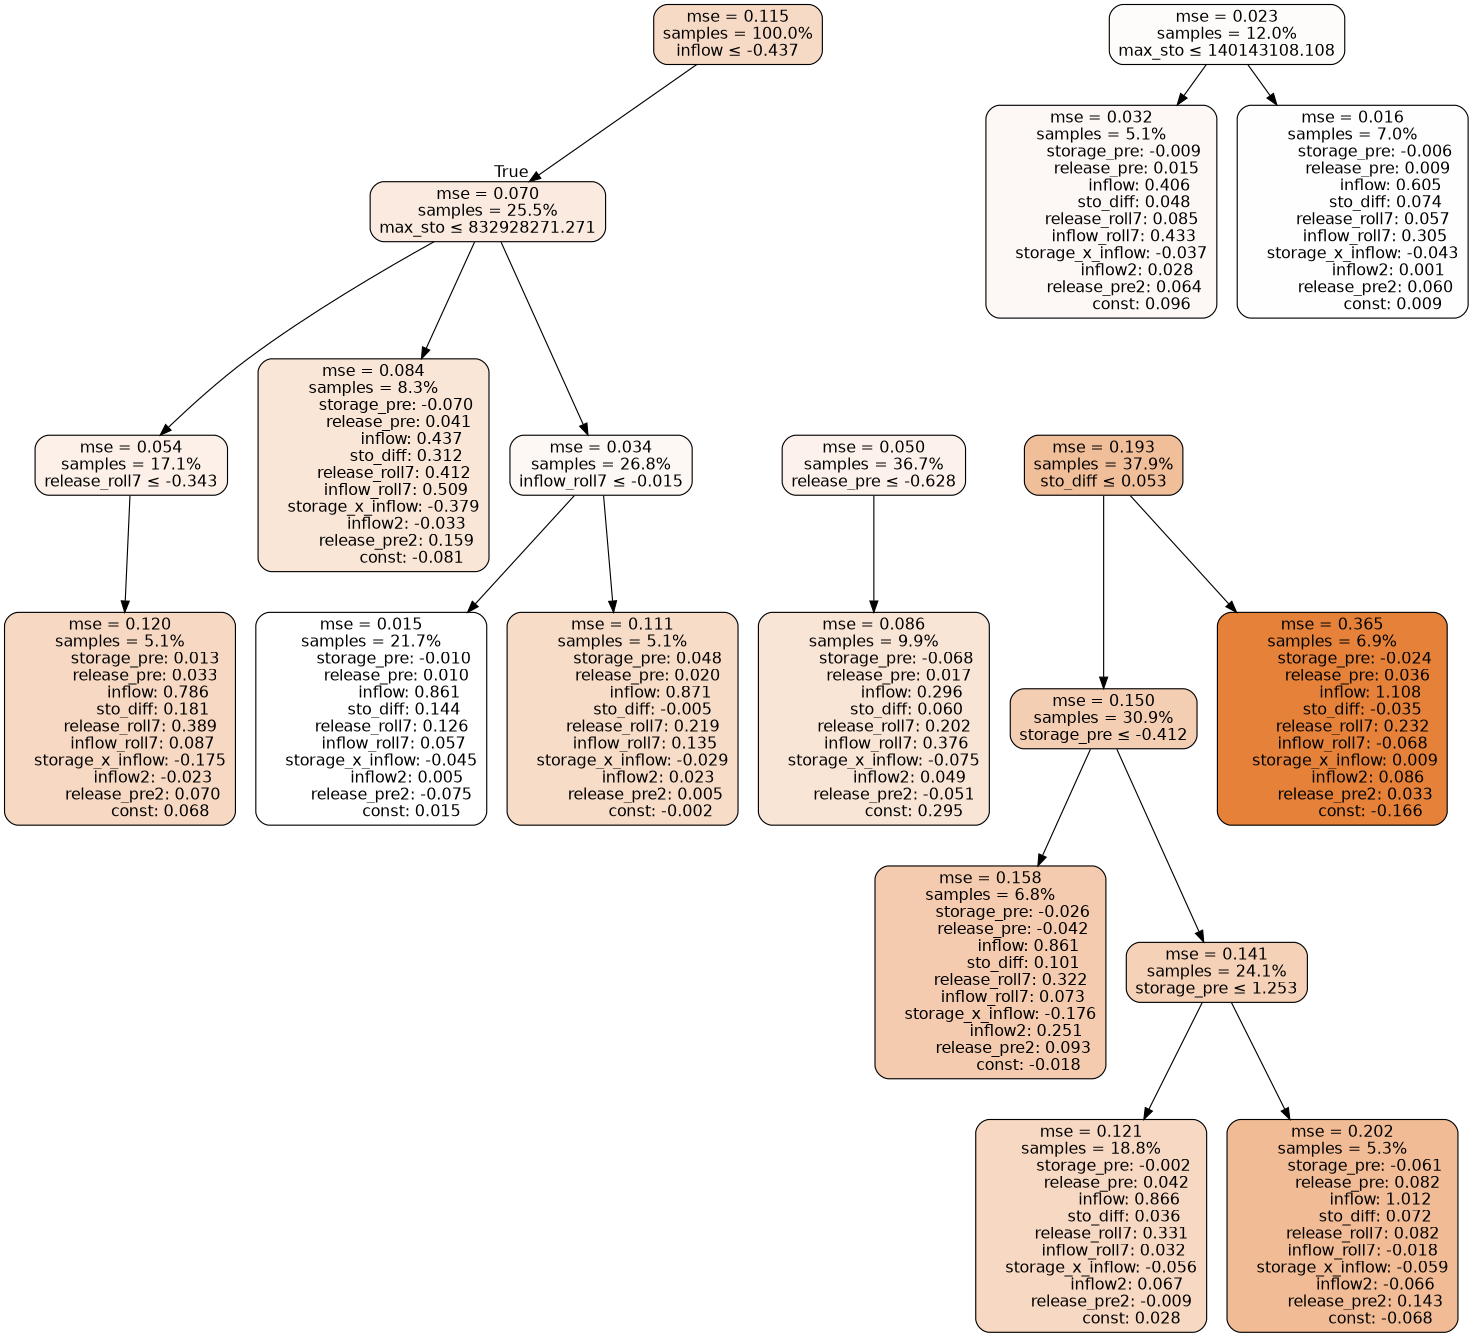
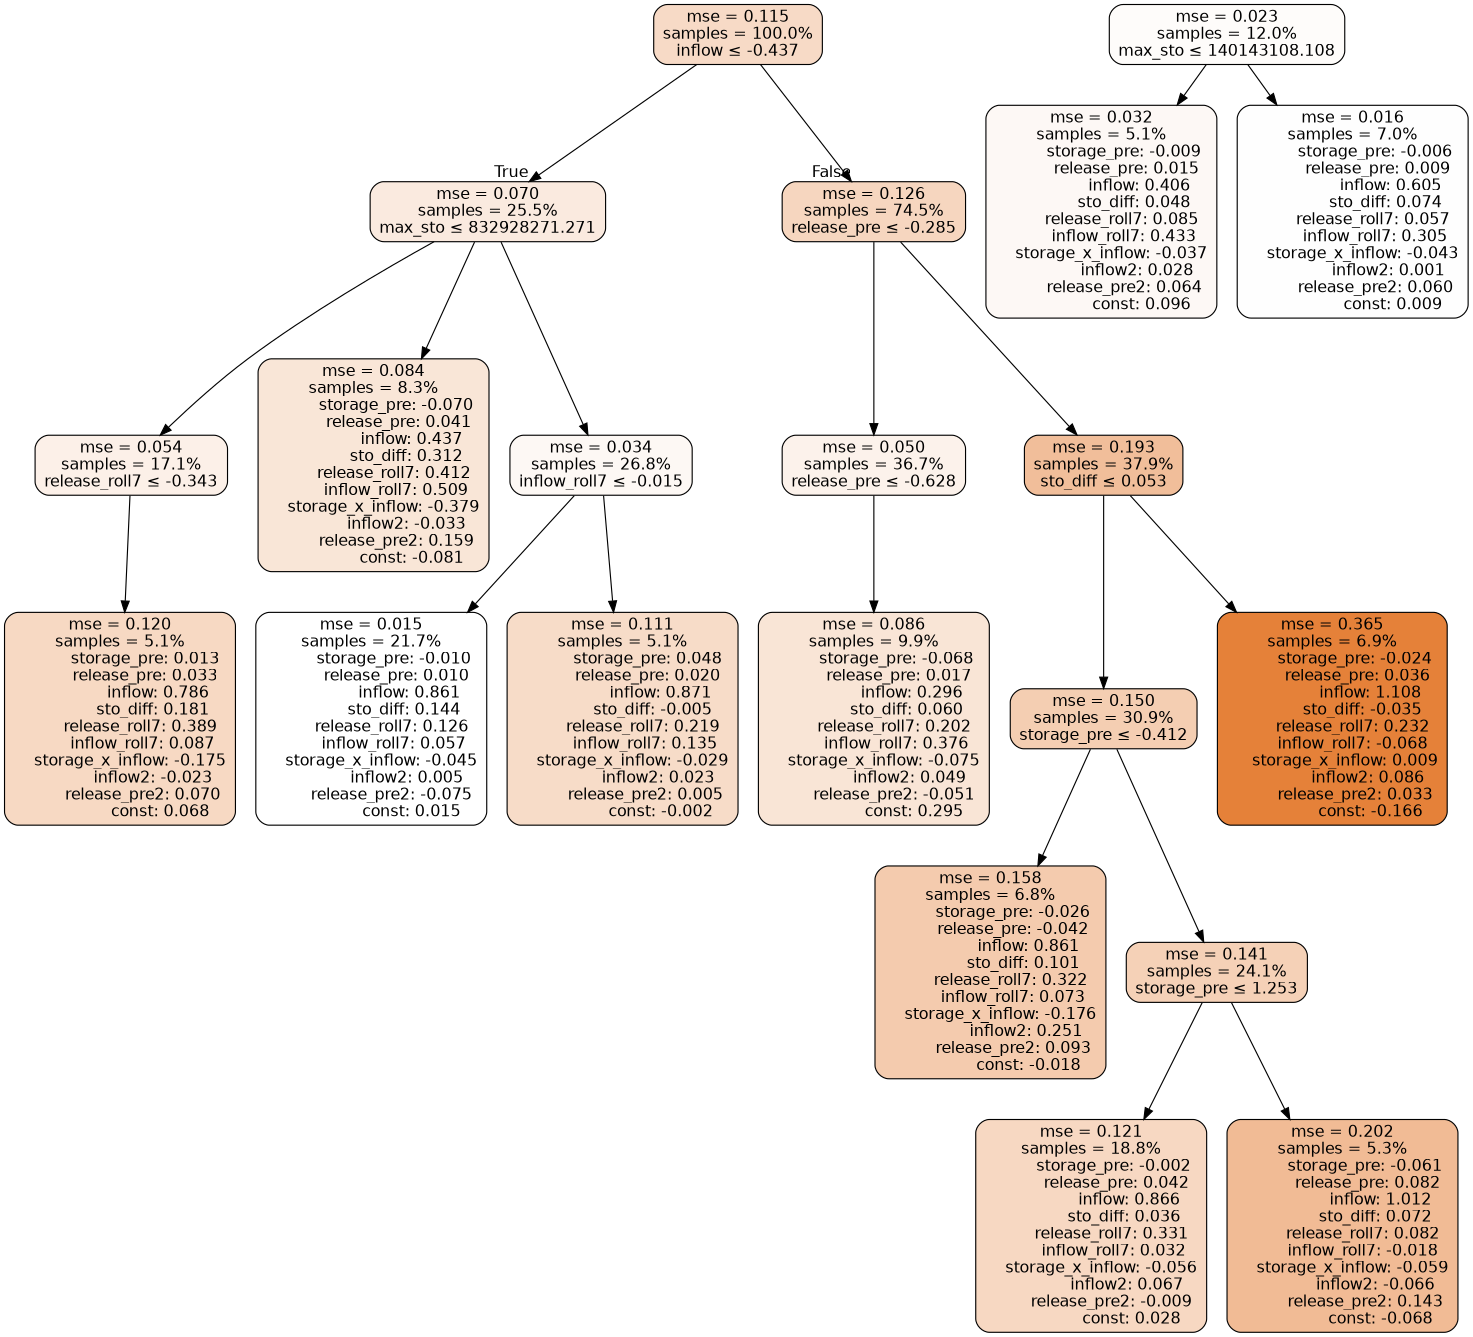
none -> (874, 212)
